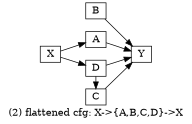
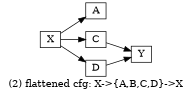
(96, 11) -> none
(115, 46) -> none
(96, 79) -> (70, 40)
